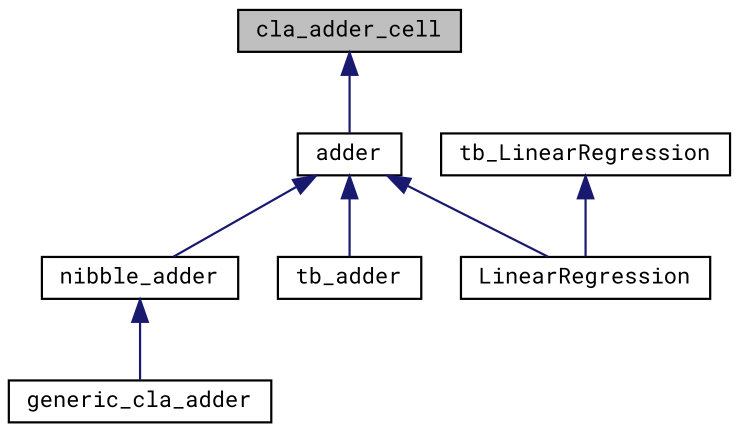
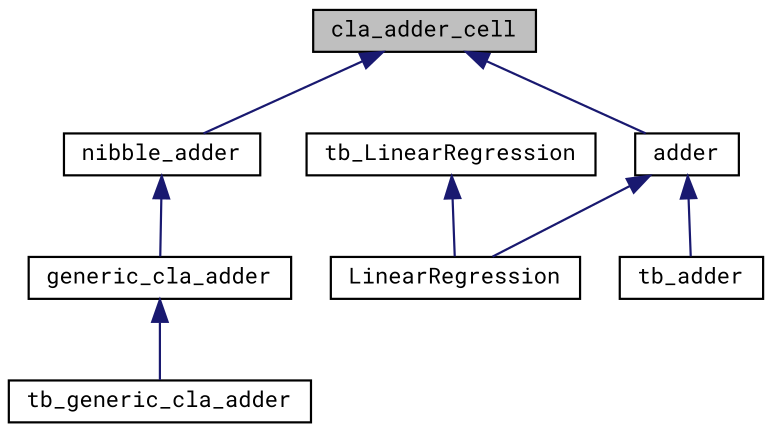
(235, 222) -> (283, 97)
none -> (160, 401)
